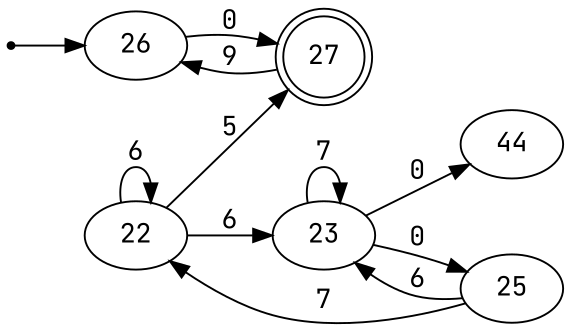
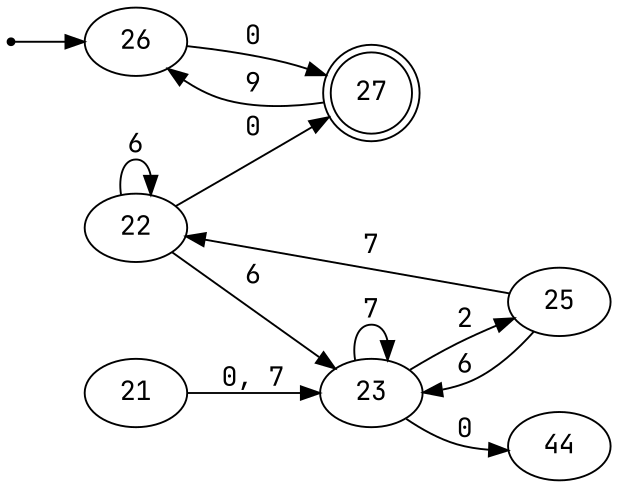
(230, 128) -> (254, 128)
(418, 238) -> (465, 320)
none -> (136, 393)
